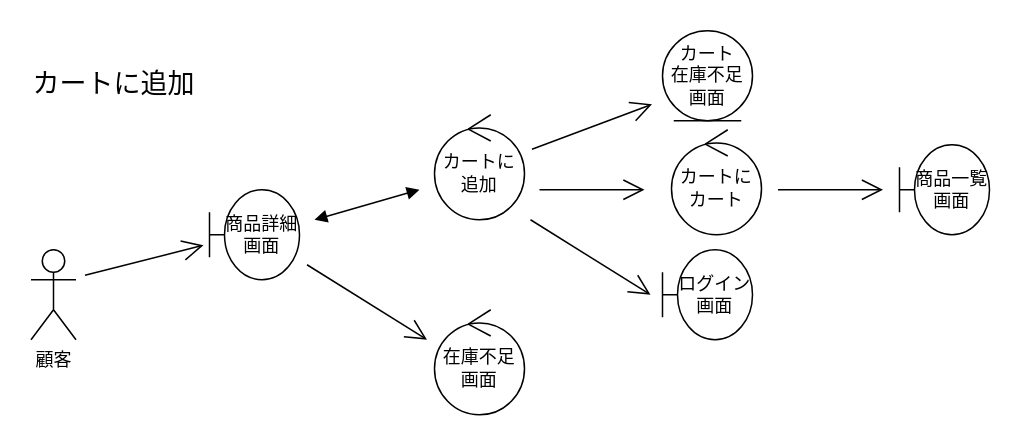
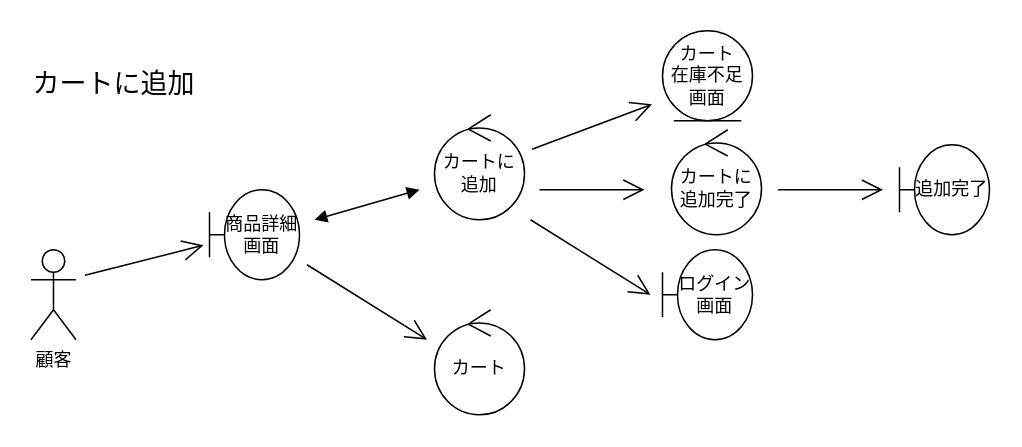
(716, 188) -> (716, 188)
(952, 190) -> (952, 190)
(479, 368) -> (479, 368)
